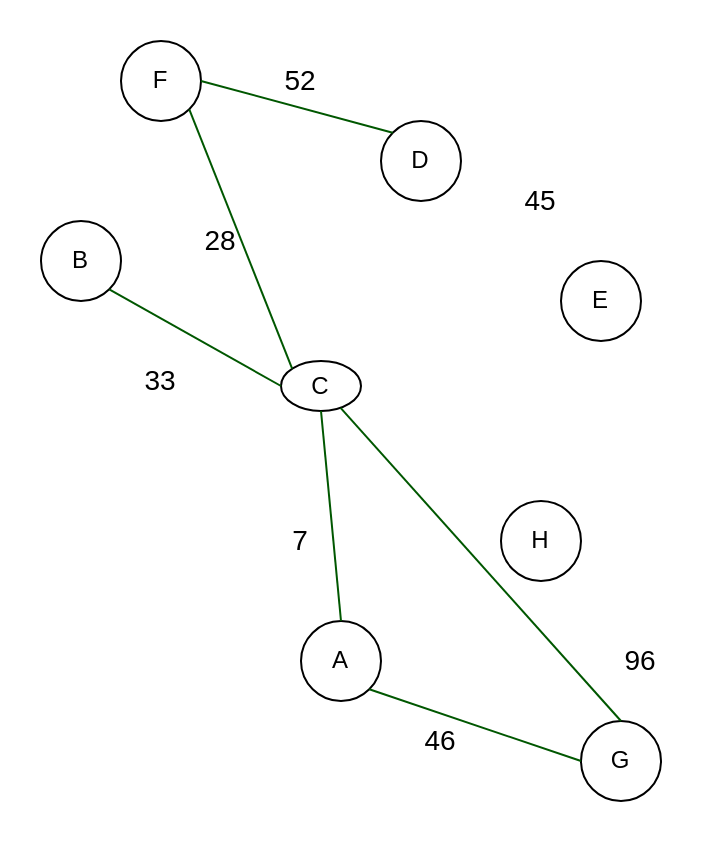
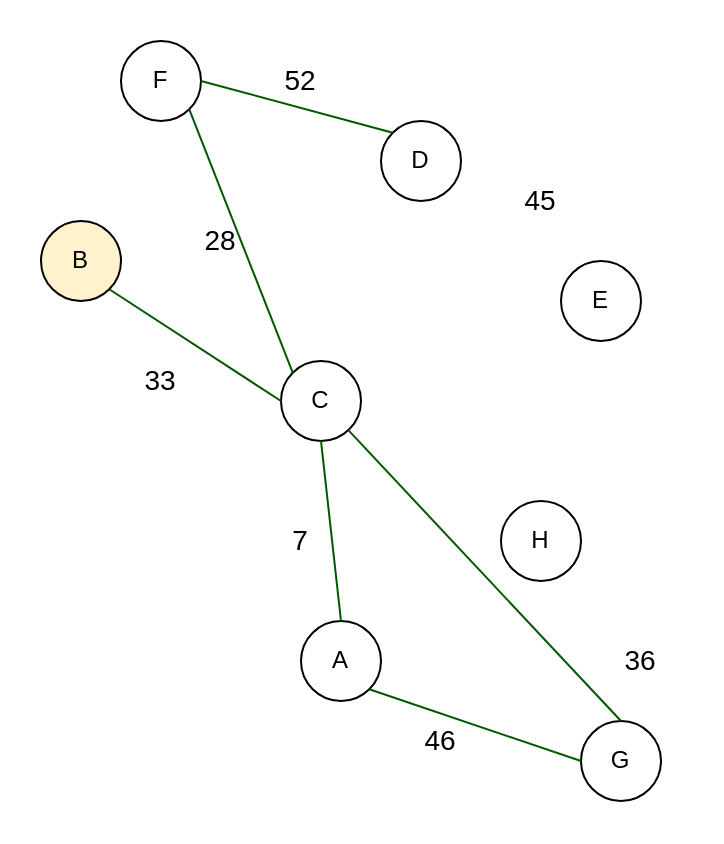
(81, 261) -> (81, 261)
(321, 386) -> (321, 401)
(641, 661) -> (641, 661)
